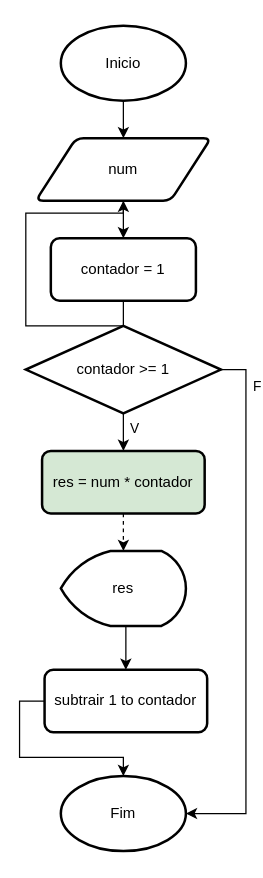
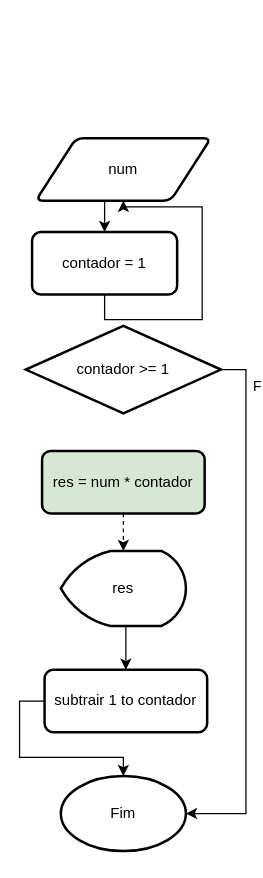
(123, 63) -> none
(123, 115) -> none
(123, 269) -> (104, 263)
(123, 427) -> none
